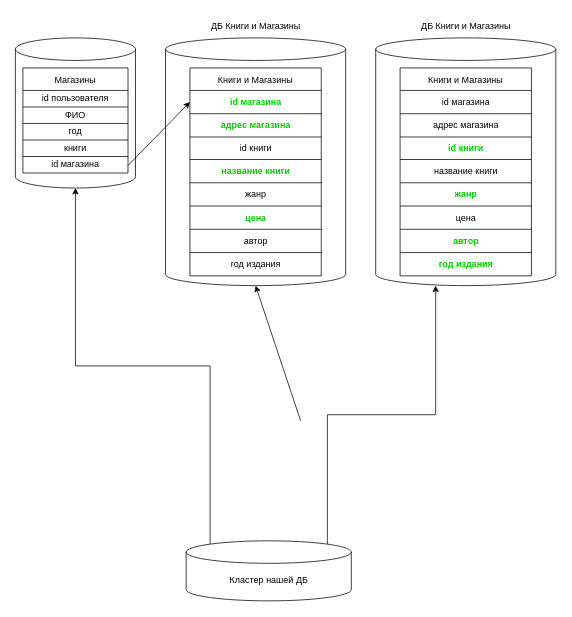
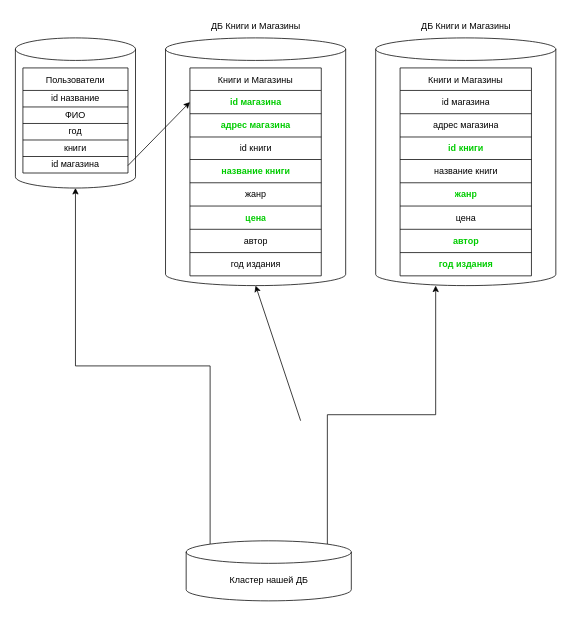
(75, 80) -> (75, 80)
(75, 99) -> (75, 99)
